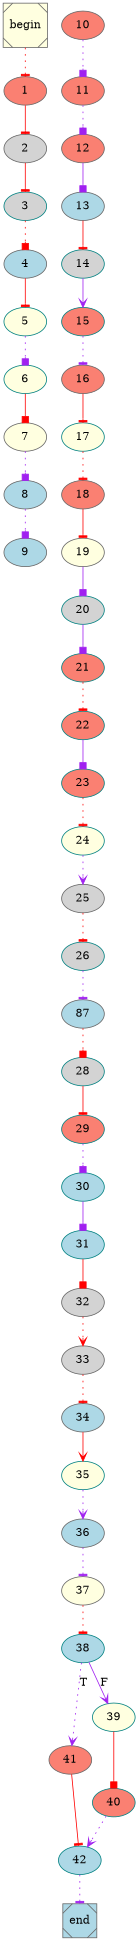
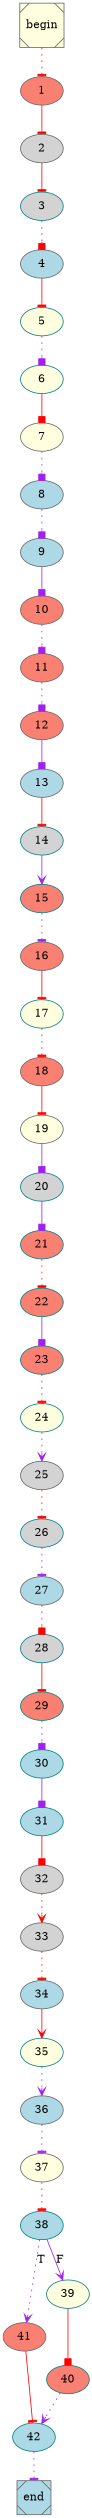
none -> (42, 577)
(83, 1014) -> (42, 1591)
